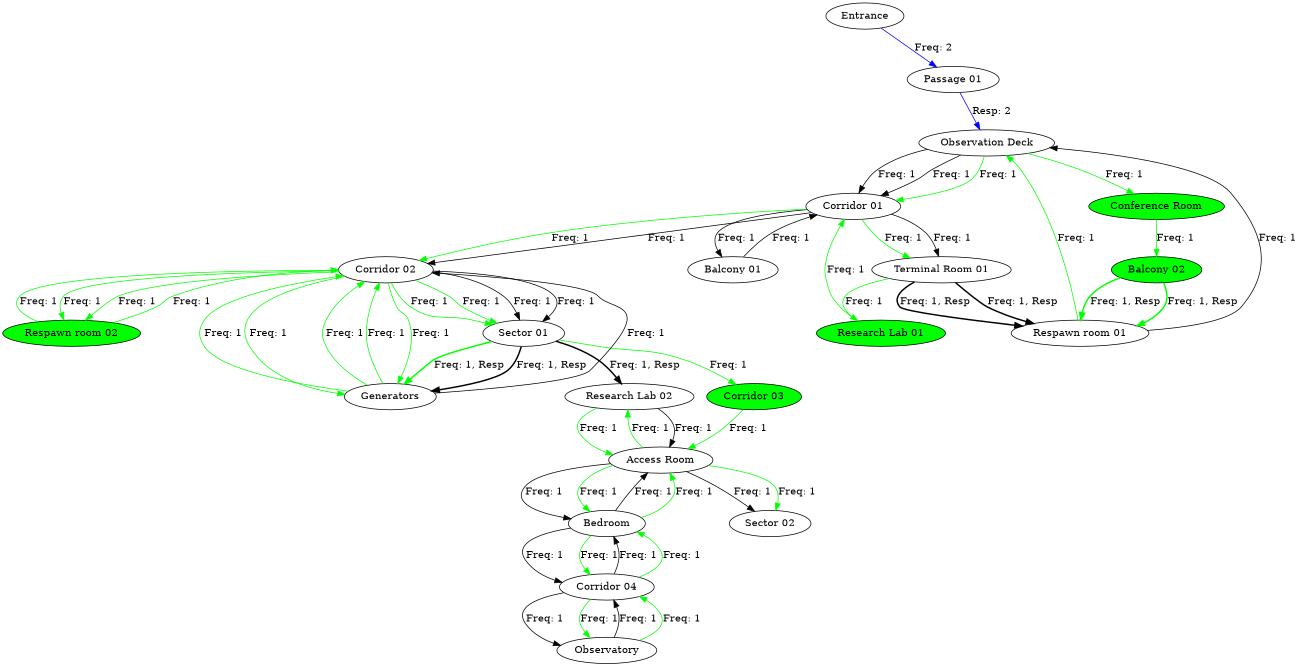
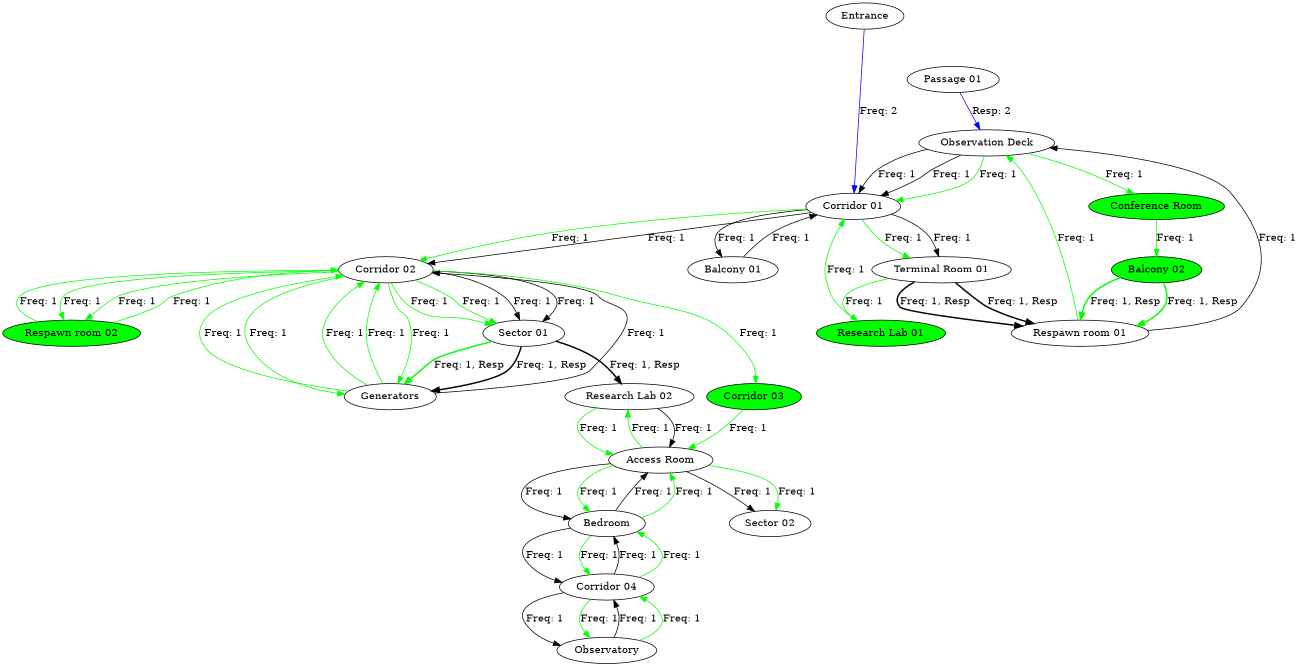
(906, 45) -> (859, 108)
(647, 351) -> (609, 294)
